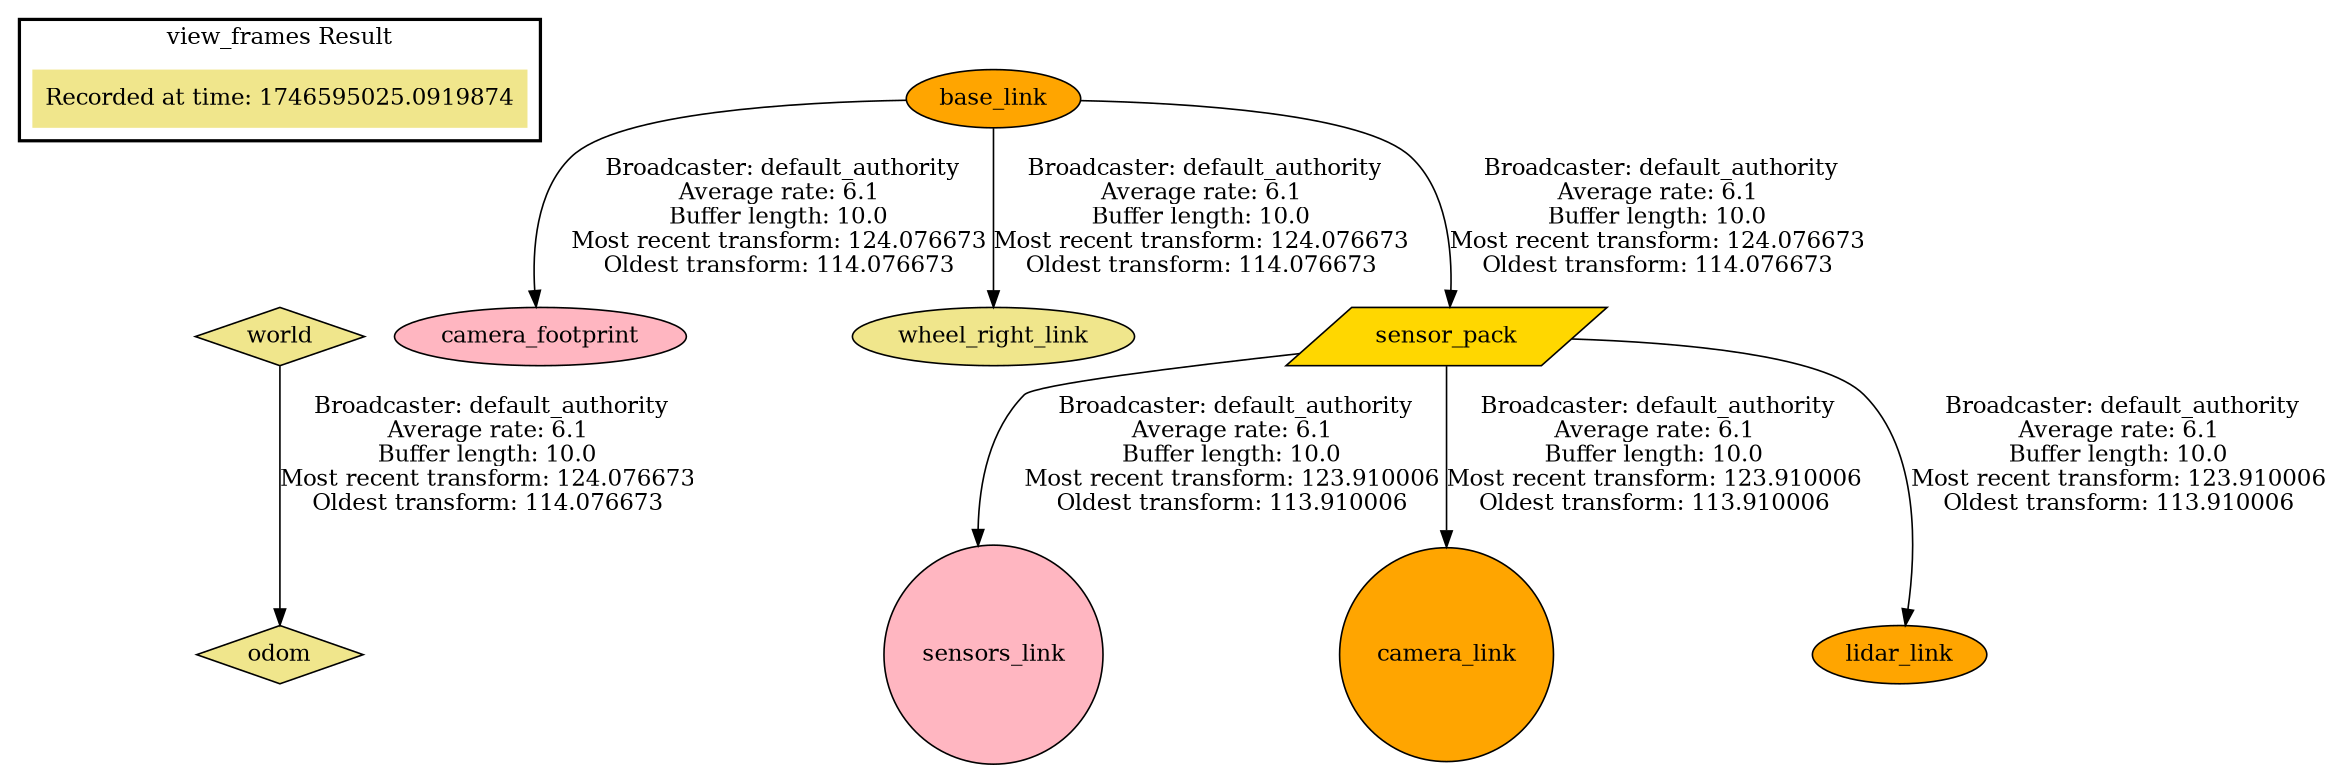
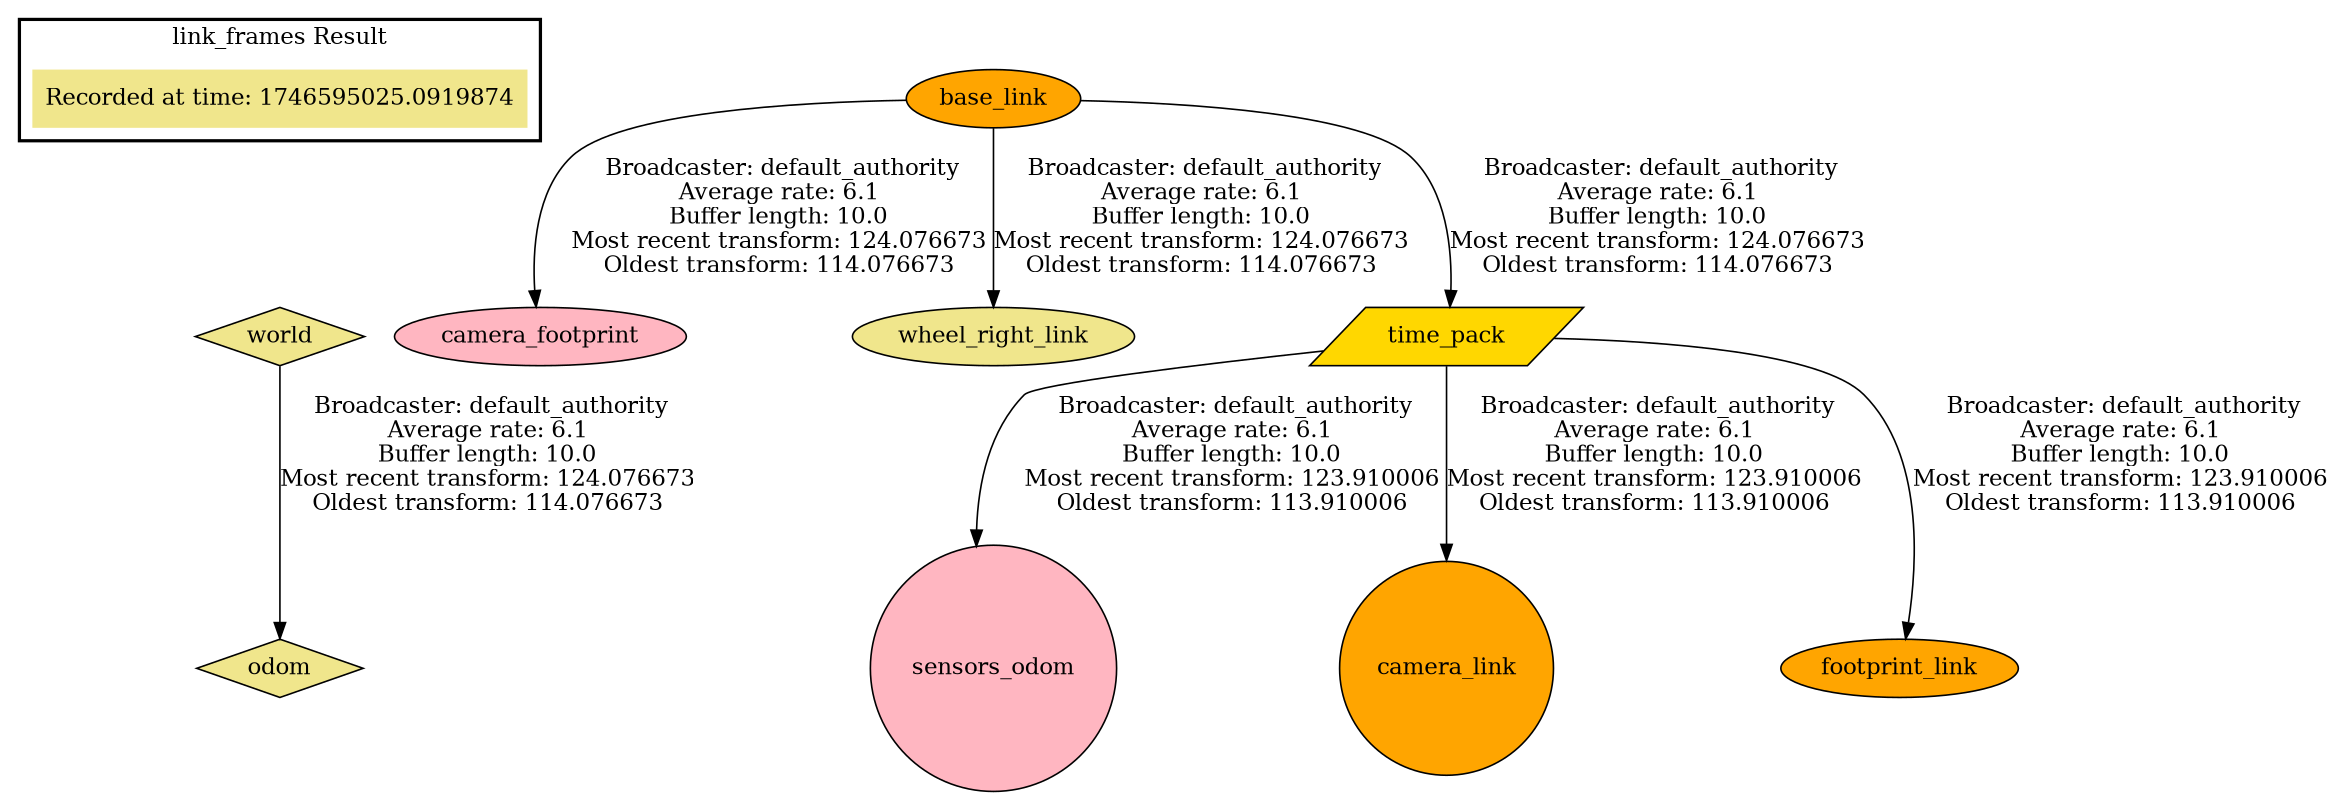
(280, 38) -> (280, 38)
(1447, 337) -> (1447, 337)
(993, 655) -> (993, 668)
(1900, 655) -> (1900, 668)
